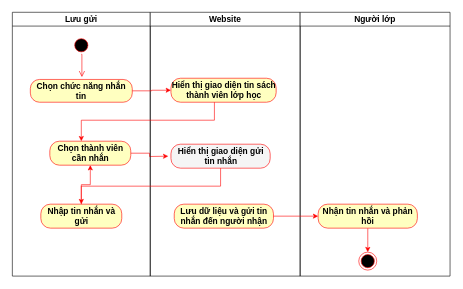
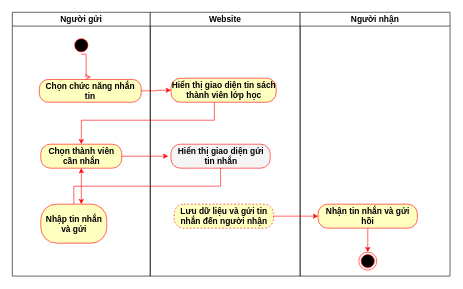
(81, 20) -> (81, 20)
(375, 20) -> (375, 20)
(81, 91) -> (90, 91)
(90, 153) -> (81, 156)
(81, 216) -> (74, 224)
(224, 216) -> (224, 216)
(368, 216) -> (368, 216)
